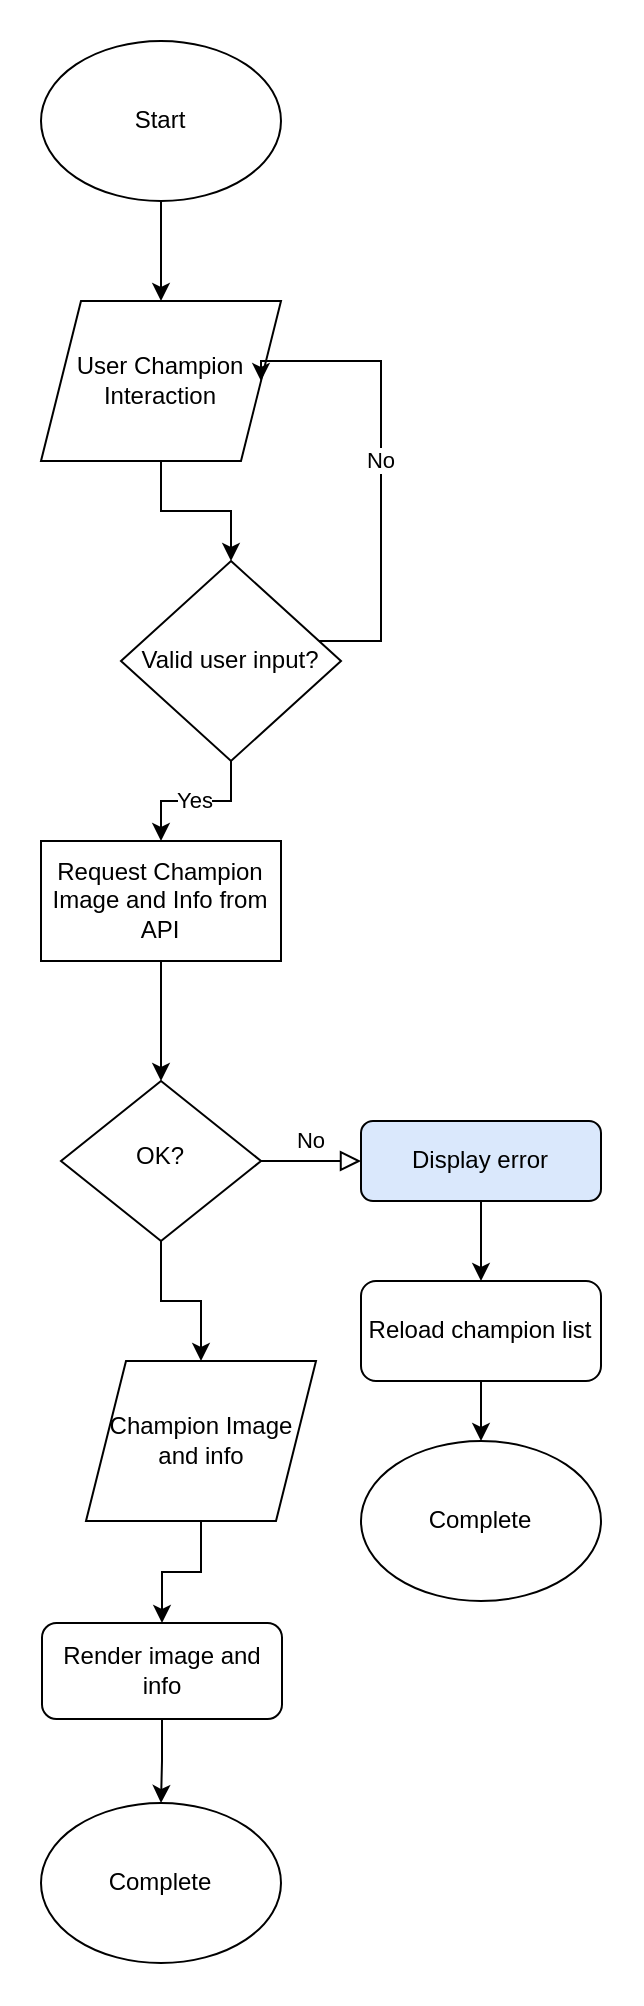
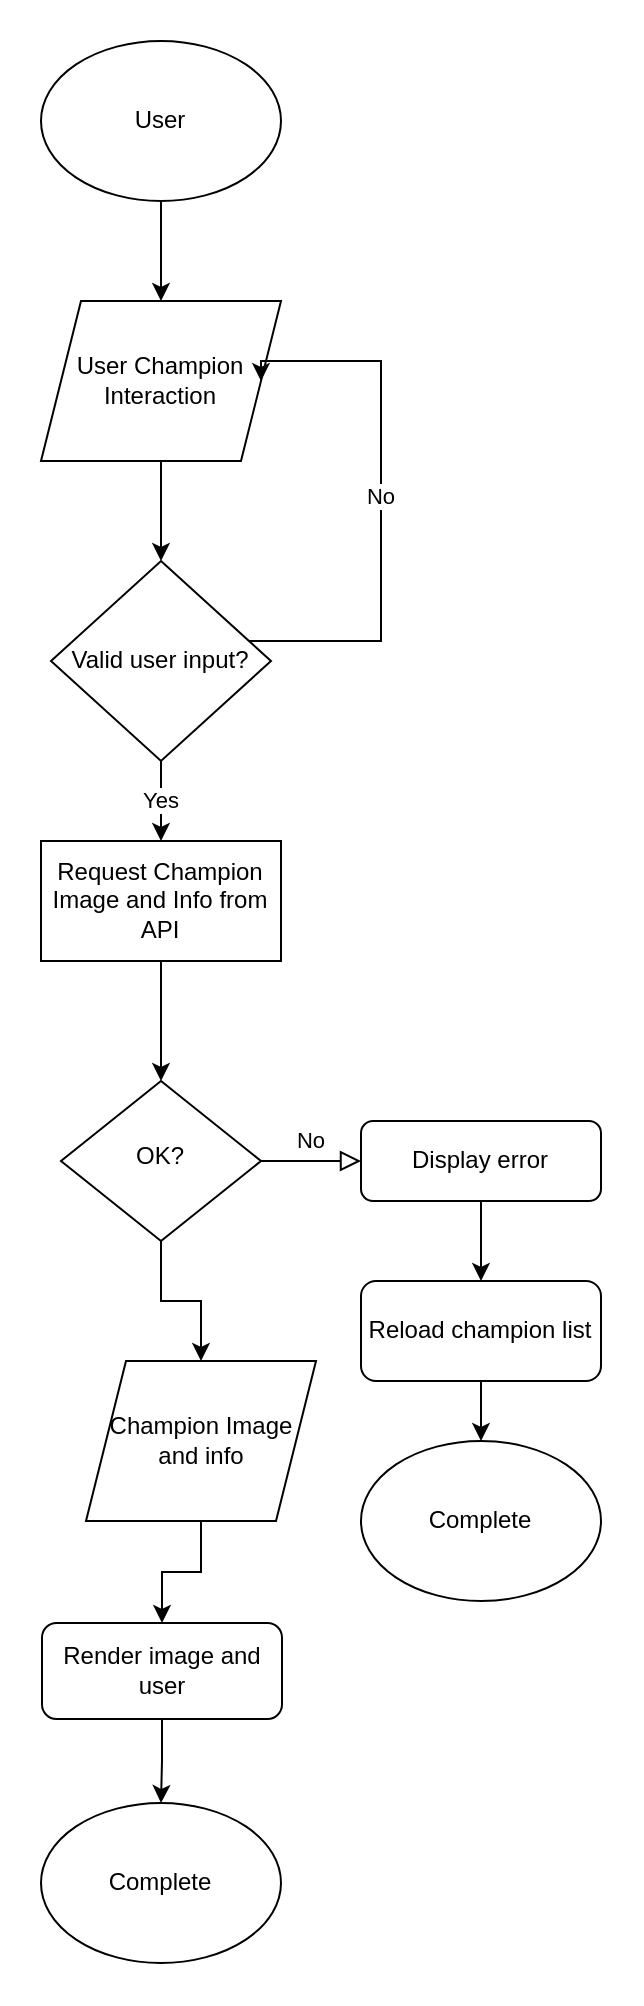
(161, 121) -> (161, 121)
(231, 661) -> (161, 661)
(481, 1161) -> (481, 1161)
(163, 1671) -> (163, 1671)
